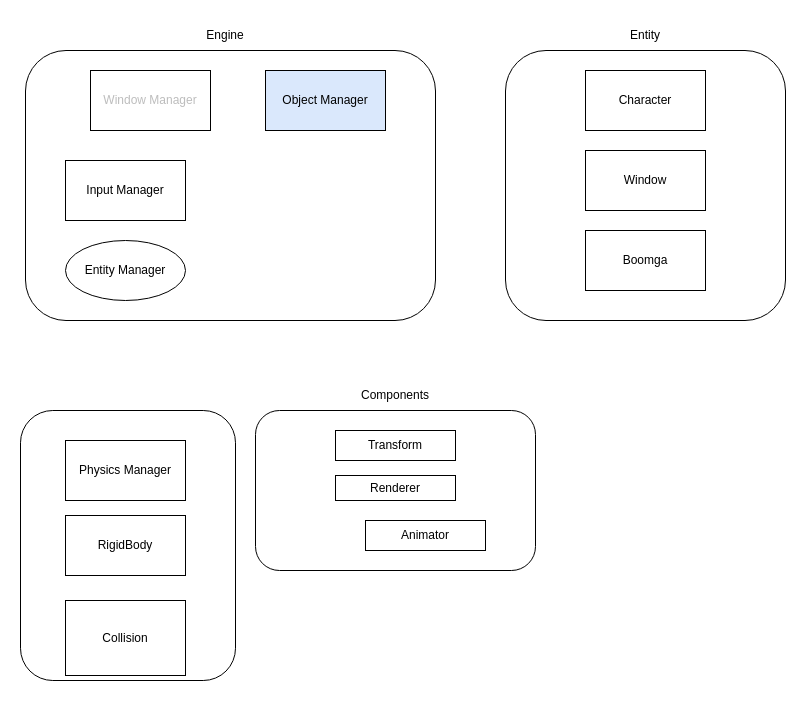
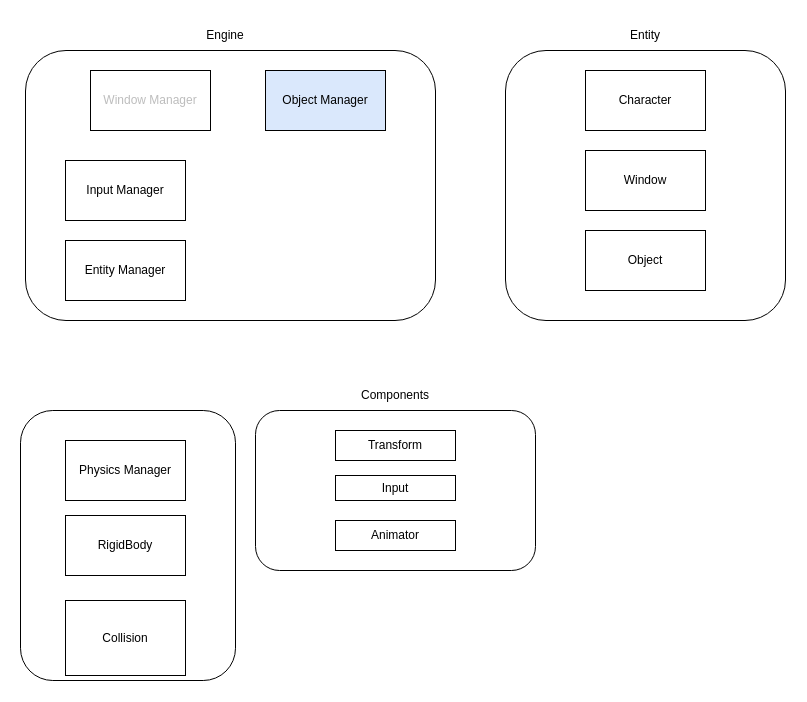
(646, 261) -> (646, 261)
(126, 271) -> (126, 271)
(396, 489) -> (396, 489)
(426, 536) -> (396, 536)
